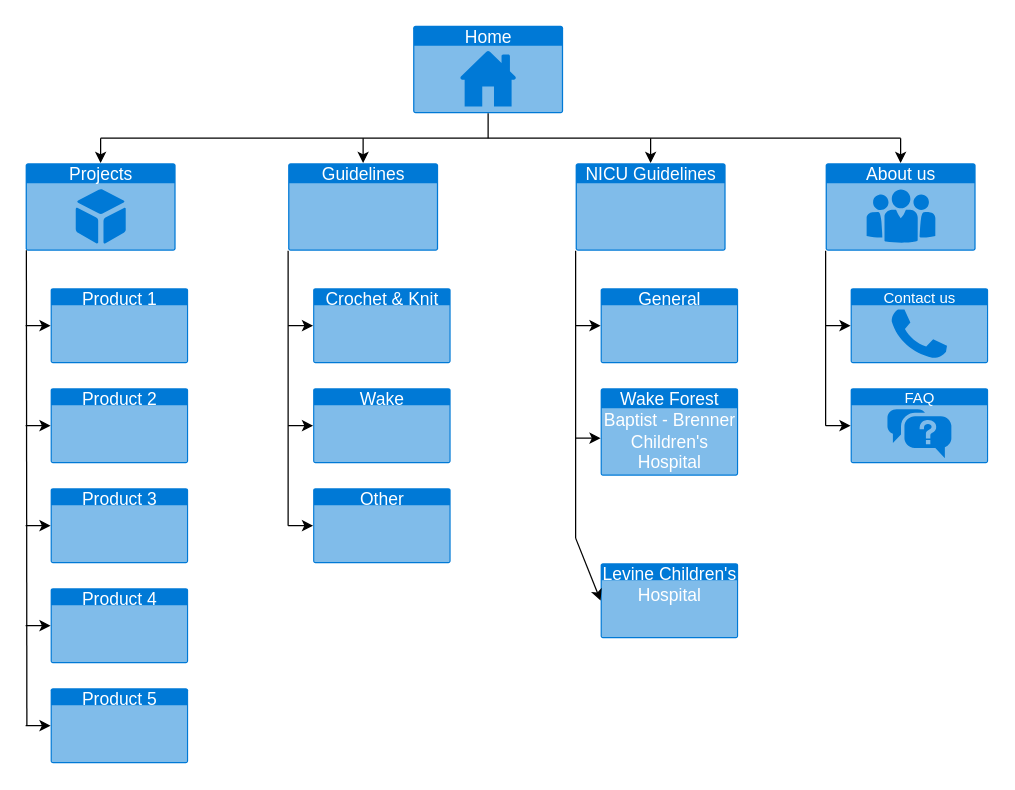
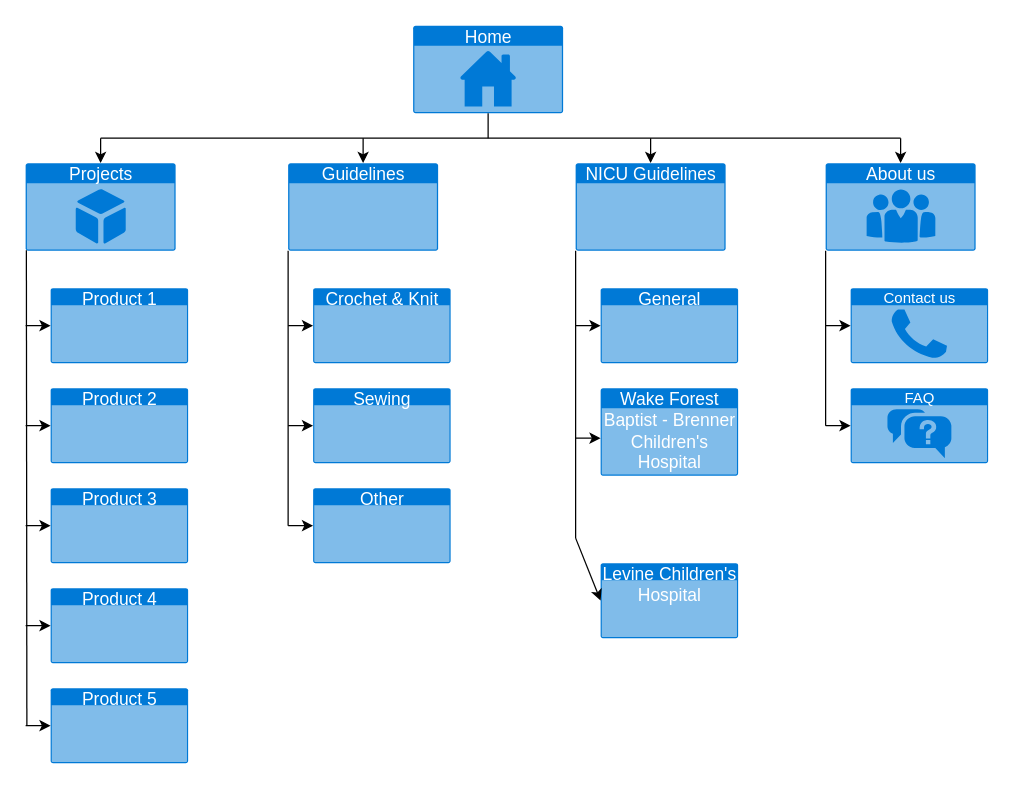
(383, 400) -> (383, 400)
